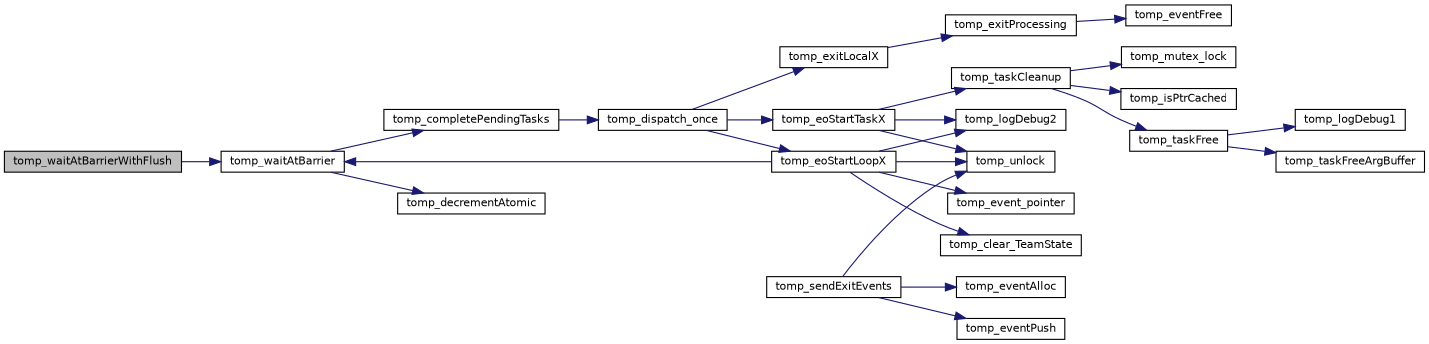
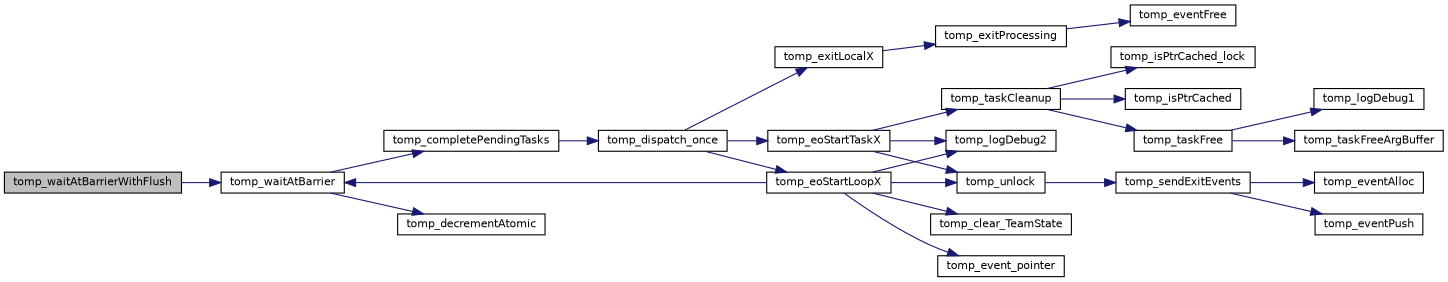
(1179, 57) -> (1183, 57)
(894, 219) -> (1075, 183)
